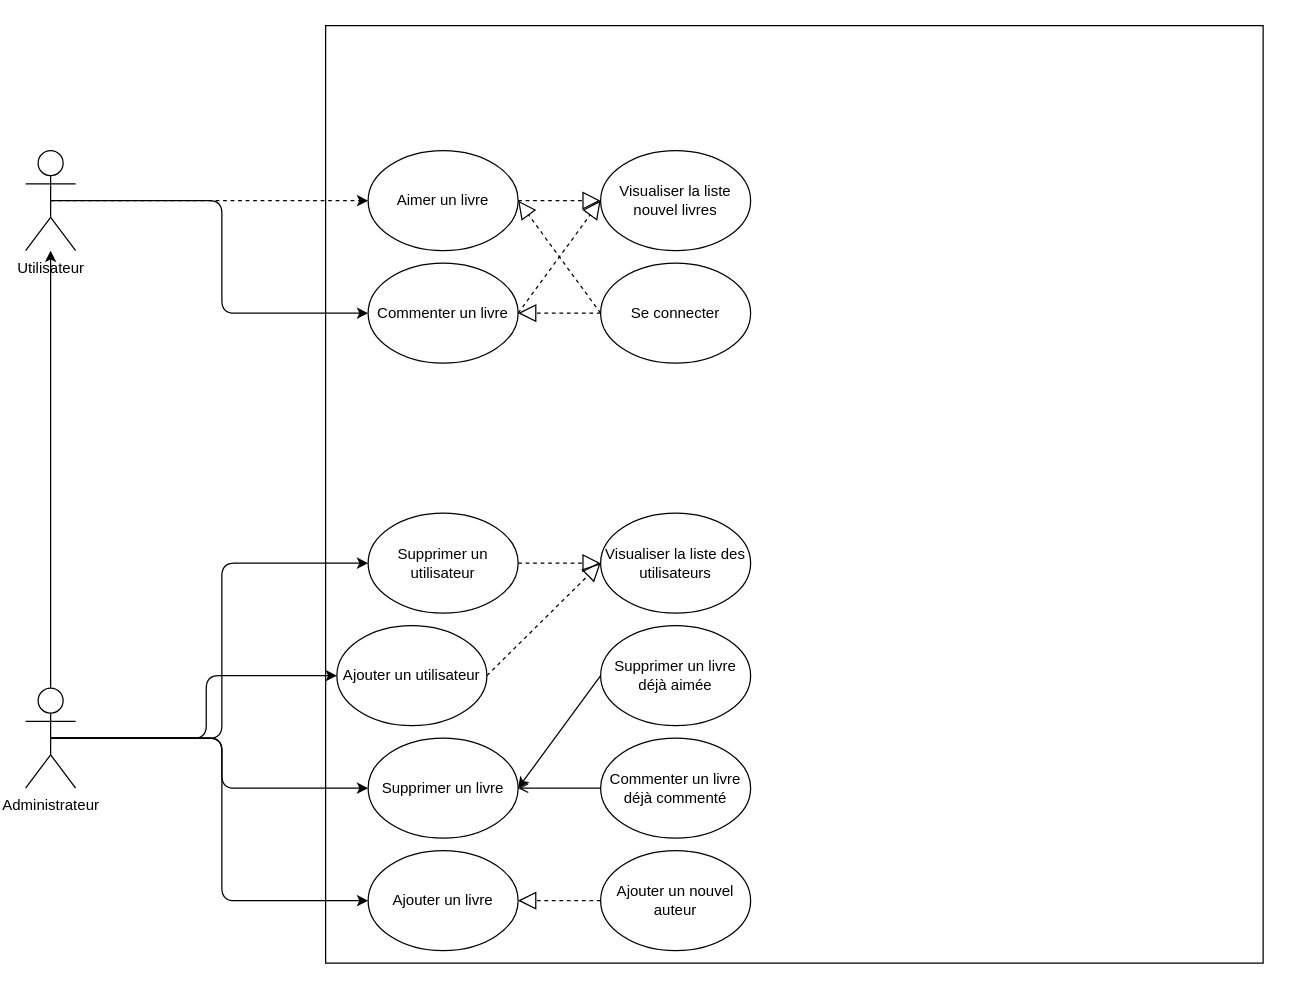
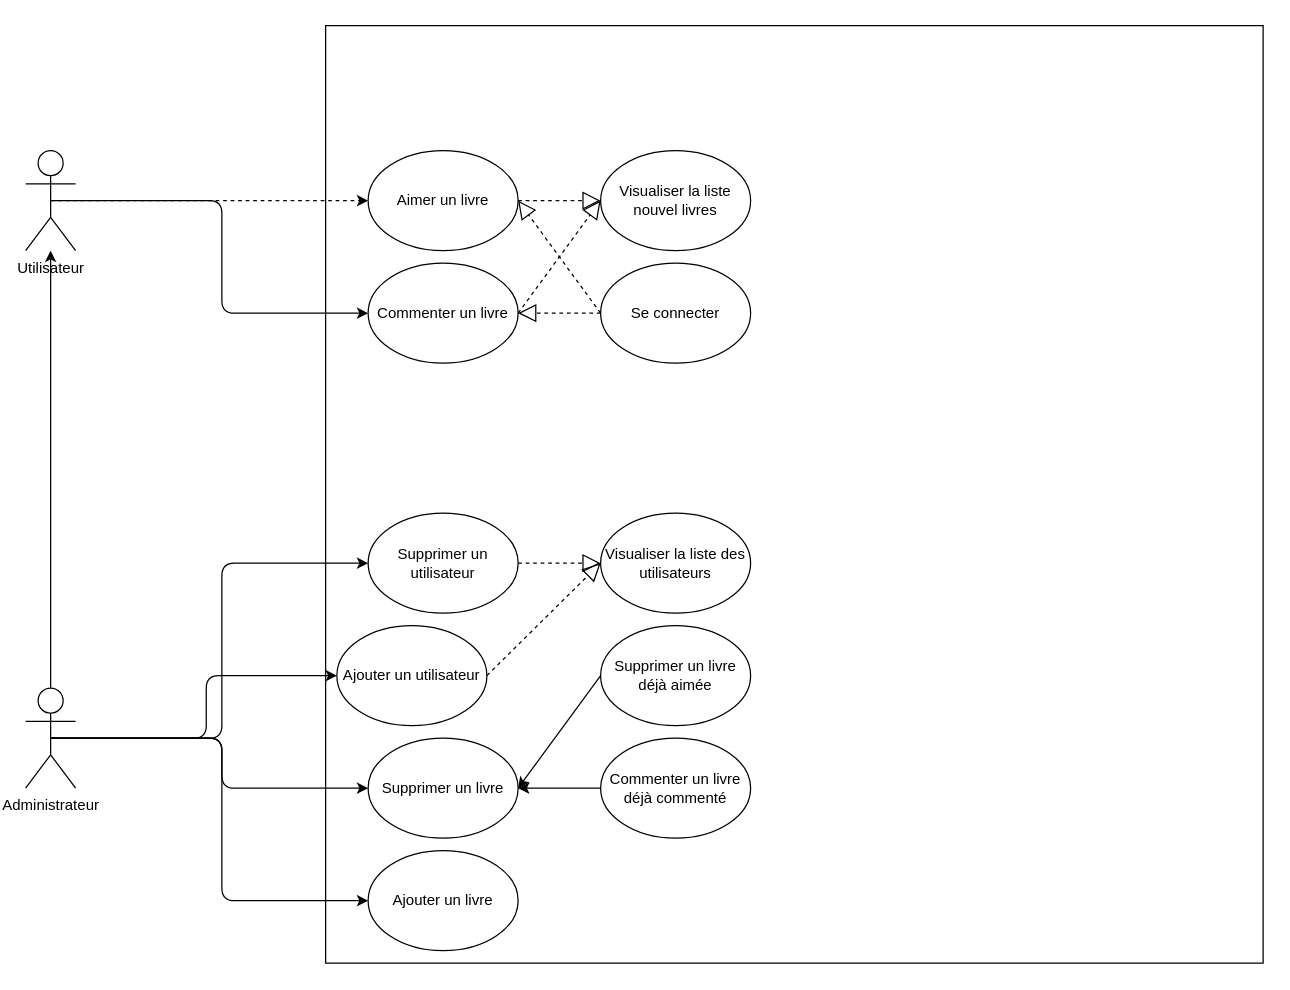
(526, 788) -> (528, 788)
(568, 901) -> none
(676, 901) -> none
